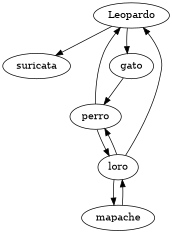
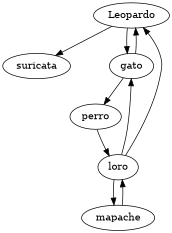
(99, 67) -> (136, 44)
(113, 145) -> (128, 121)
